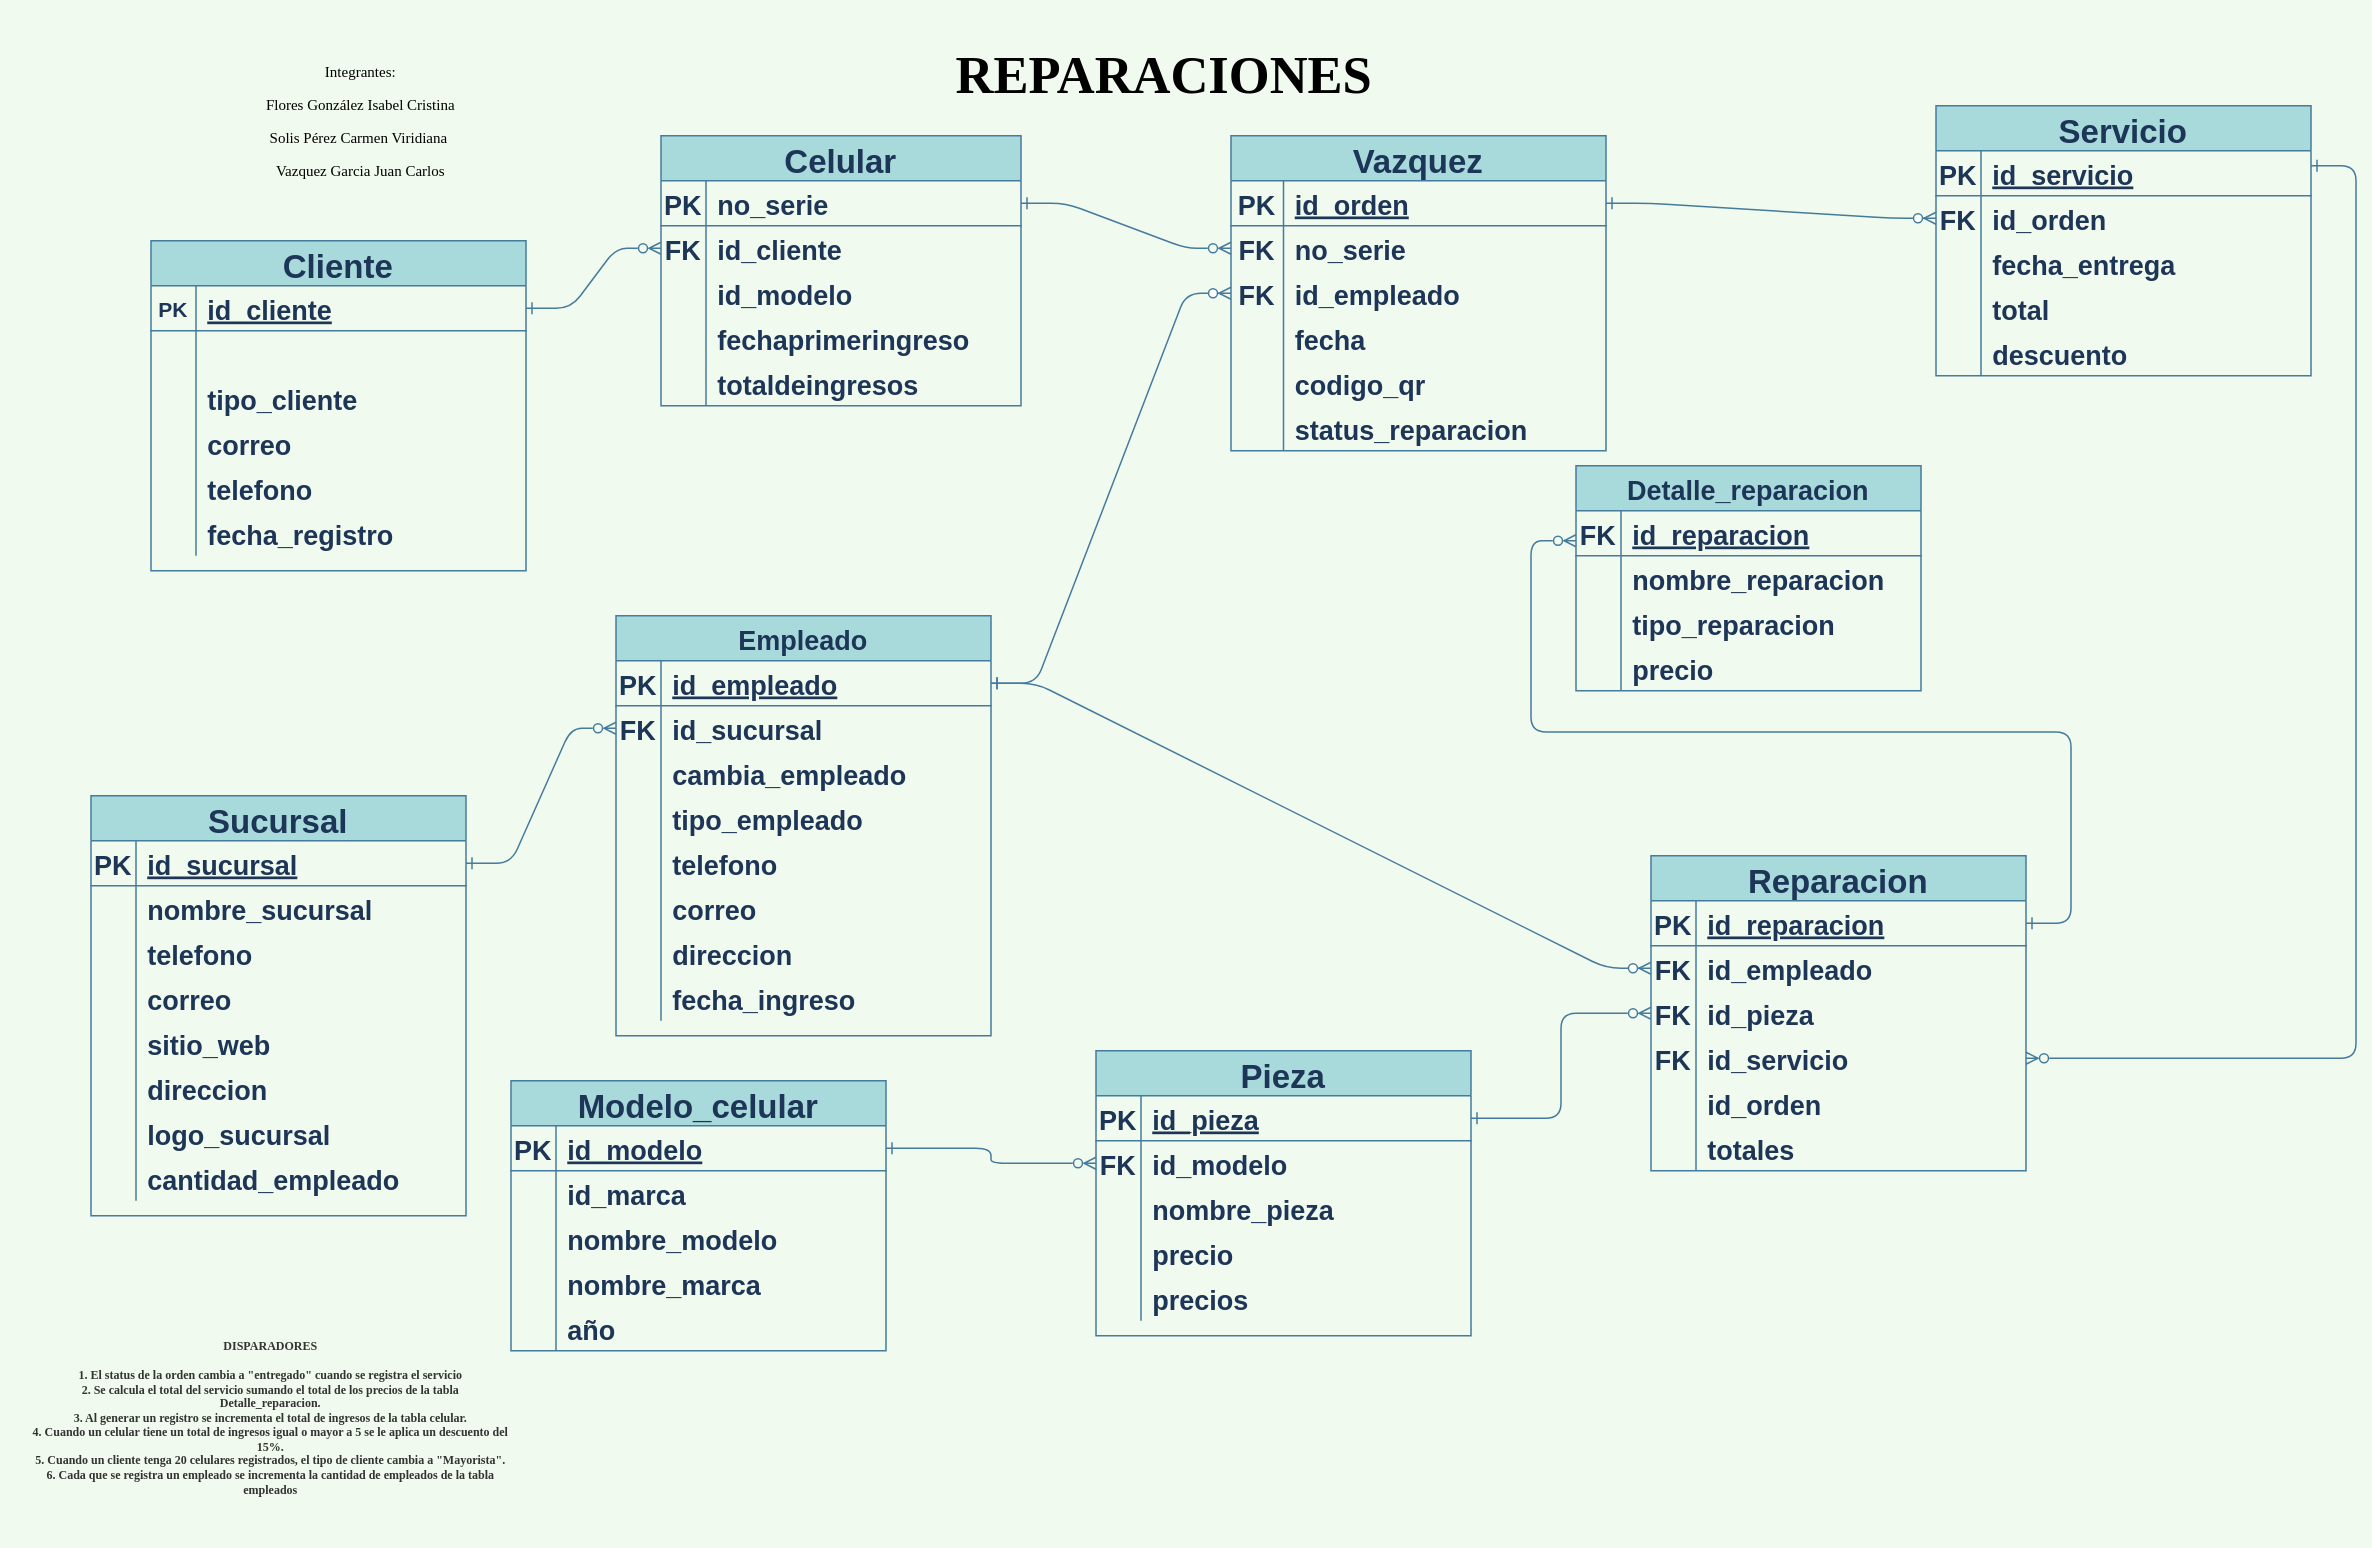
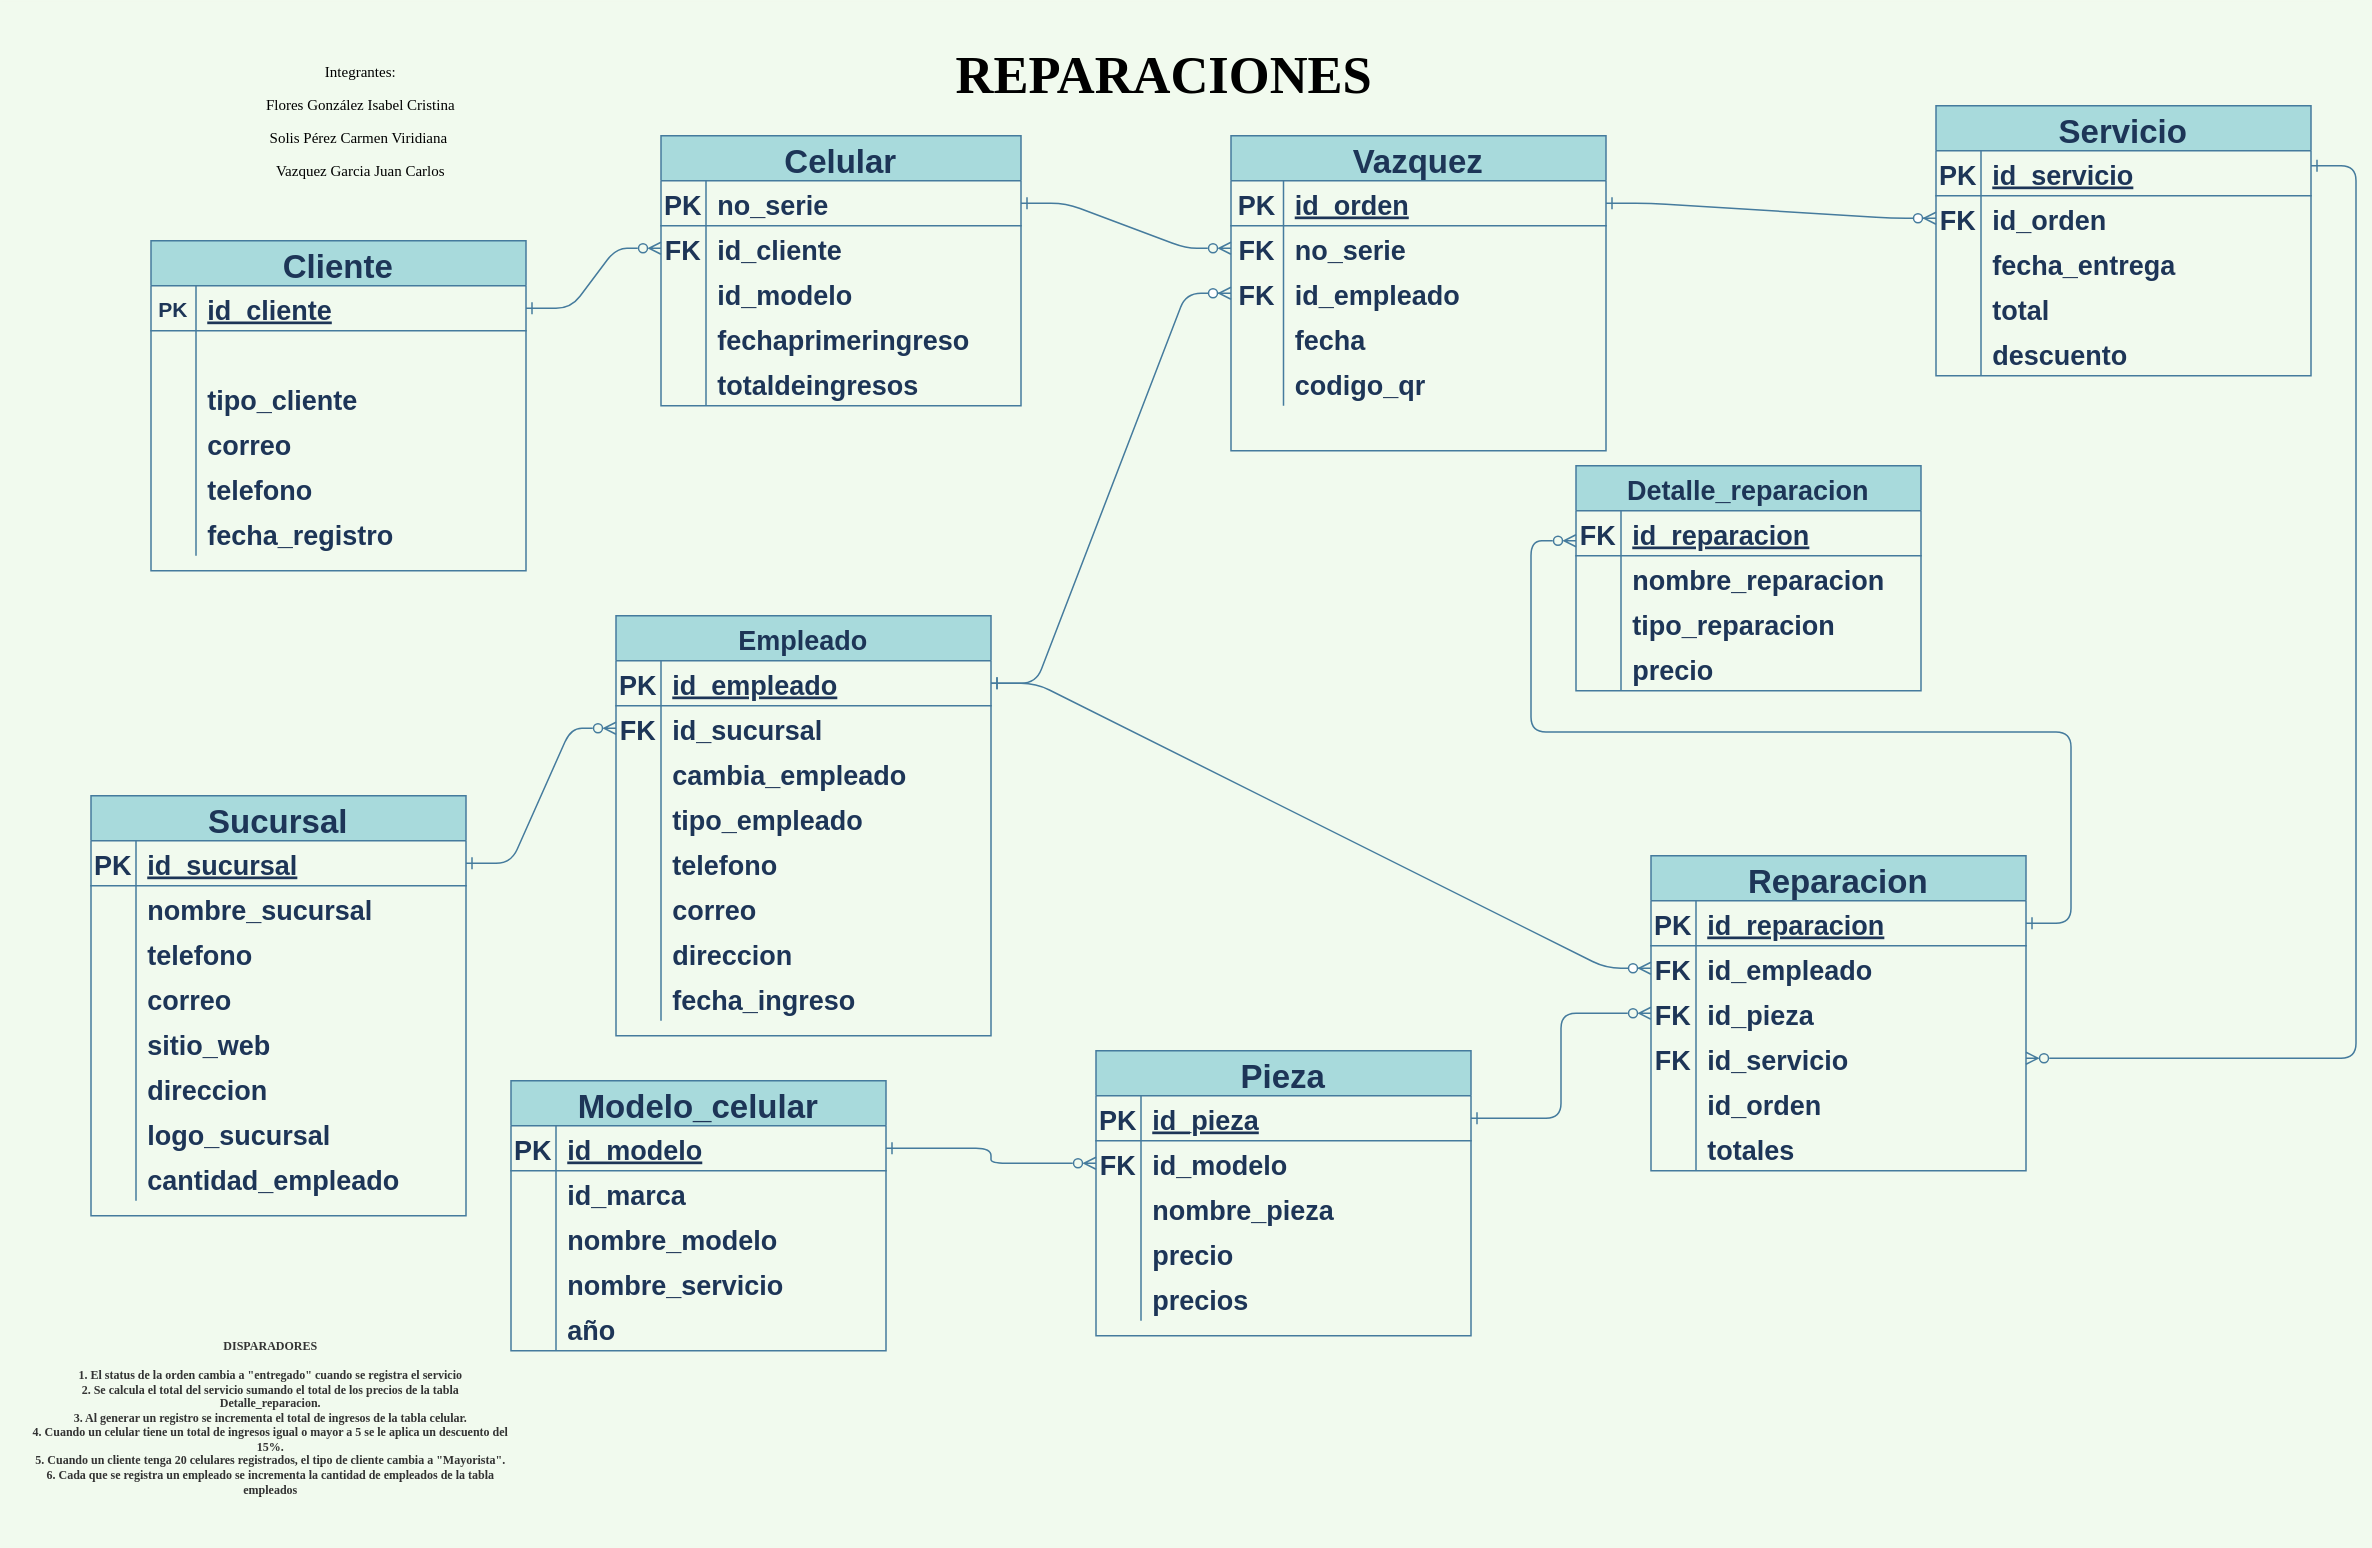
(1445, 428) -> none
(658, 1286) -> (673, 1286)
